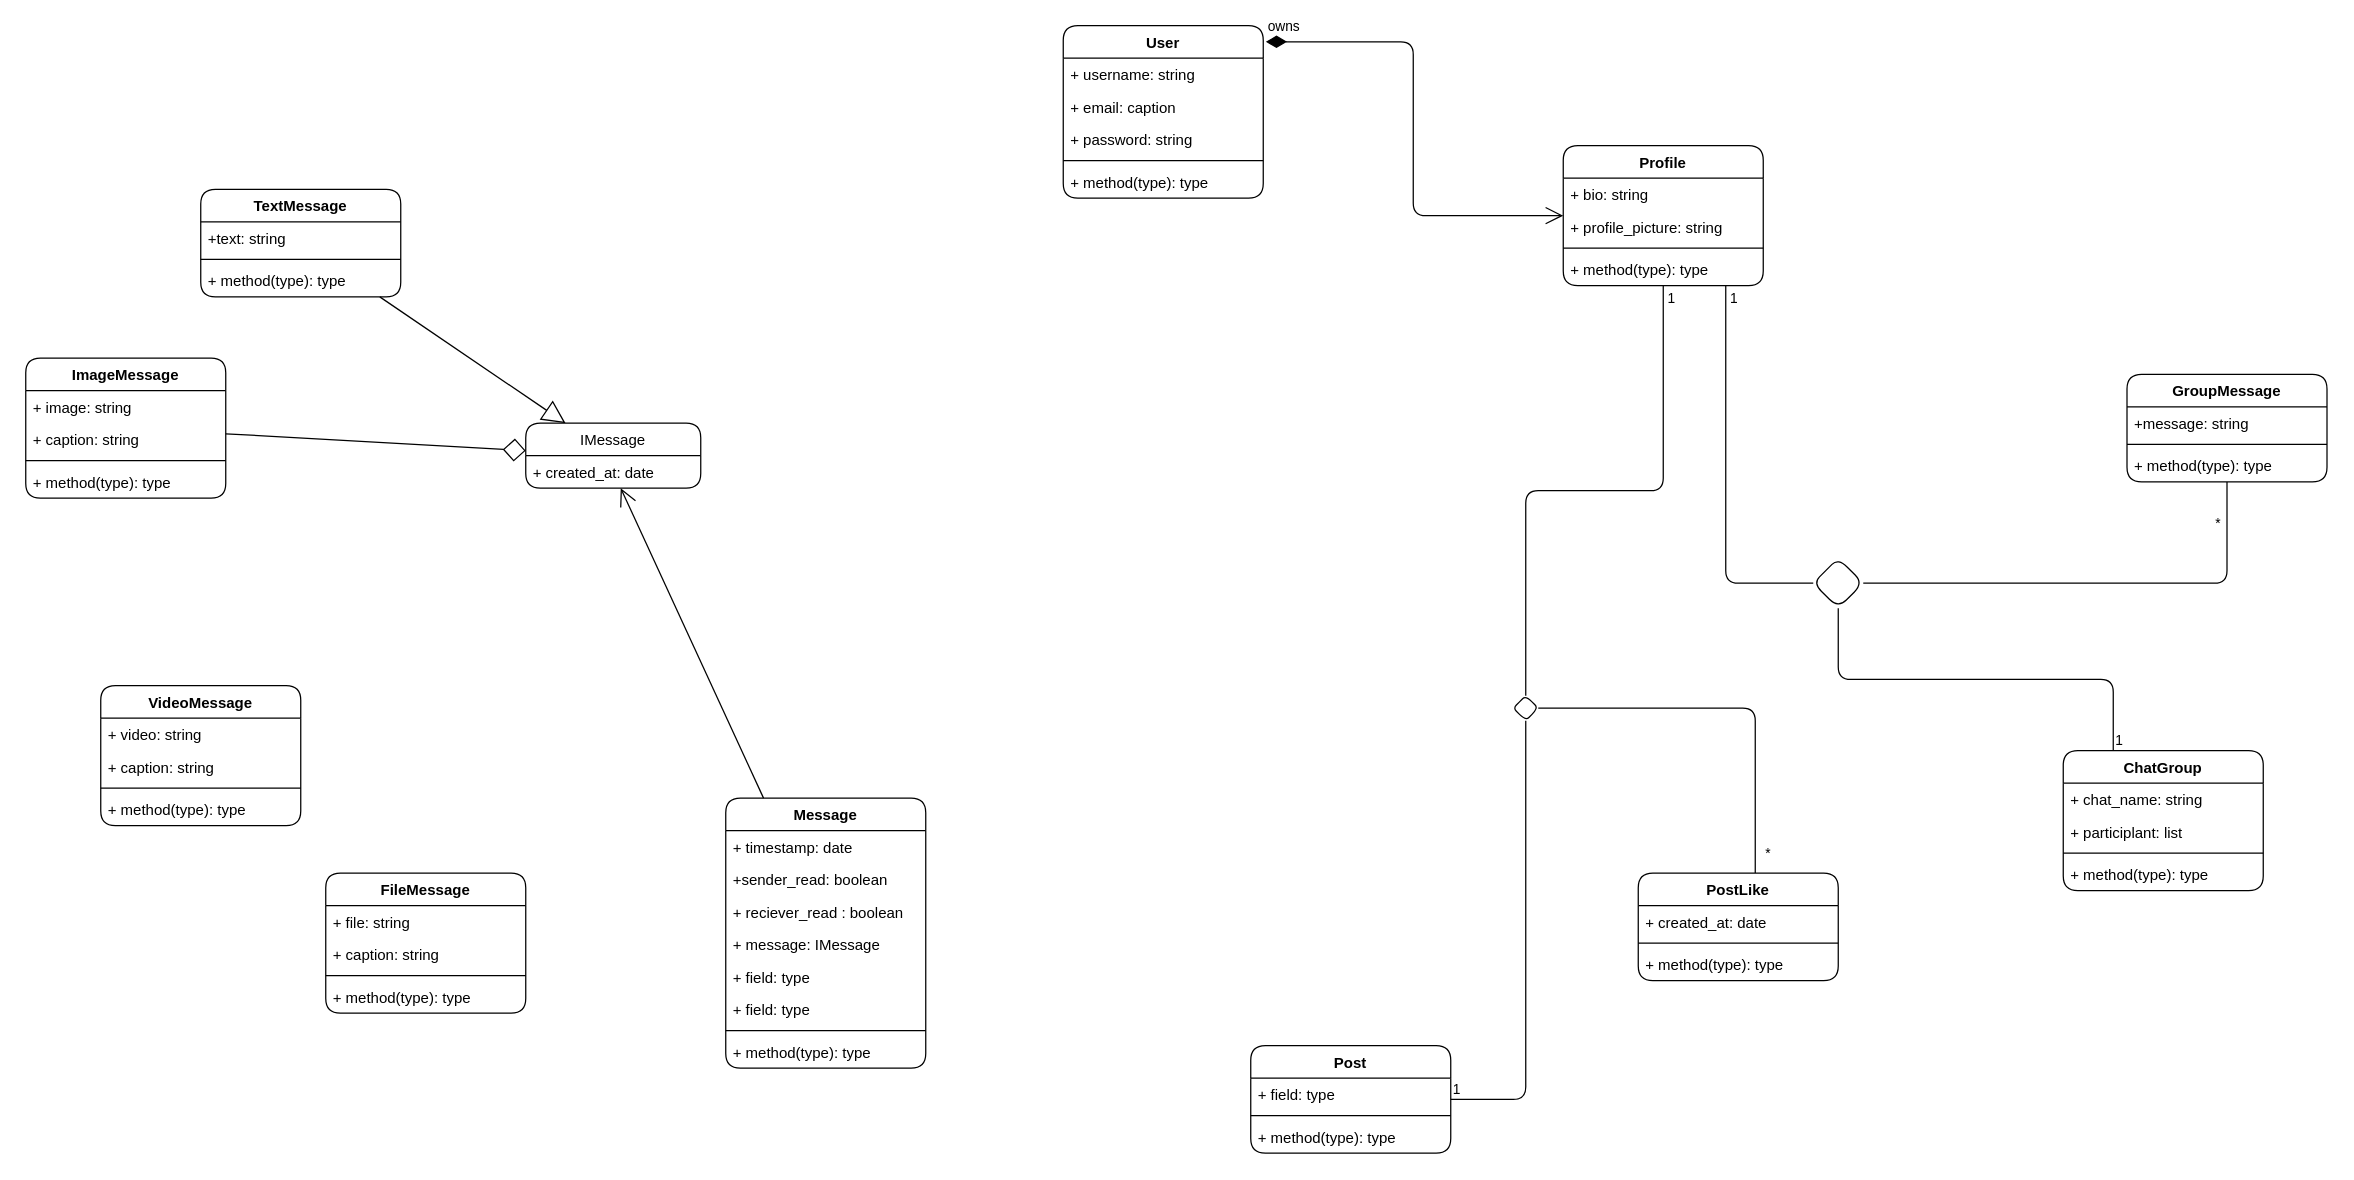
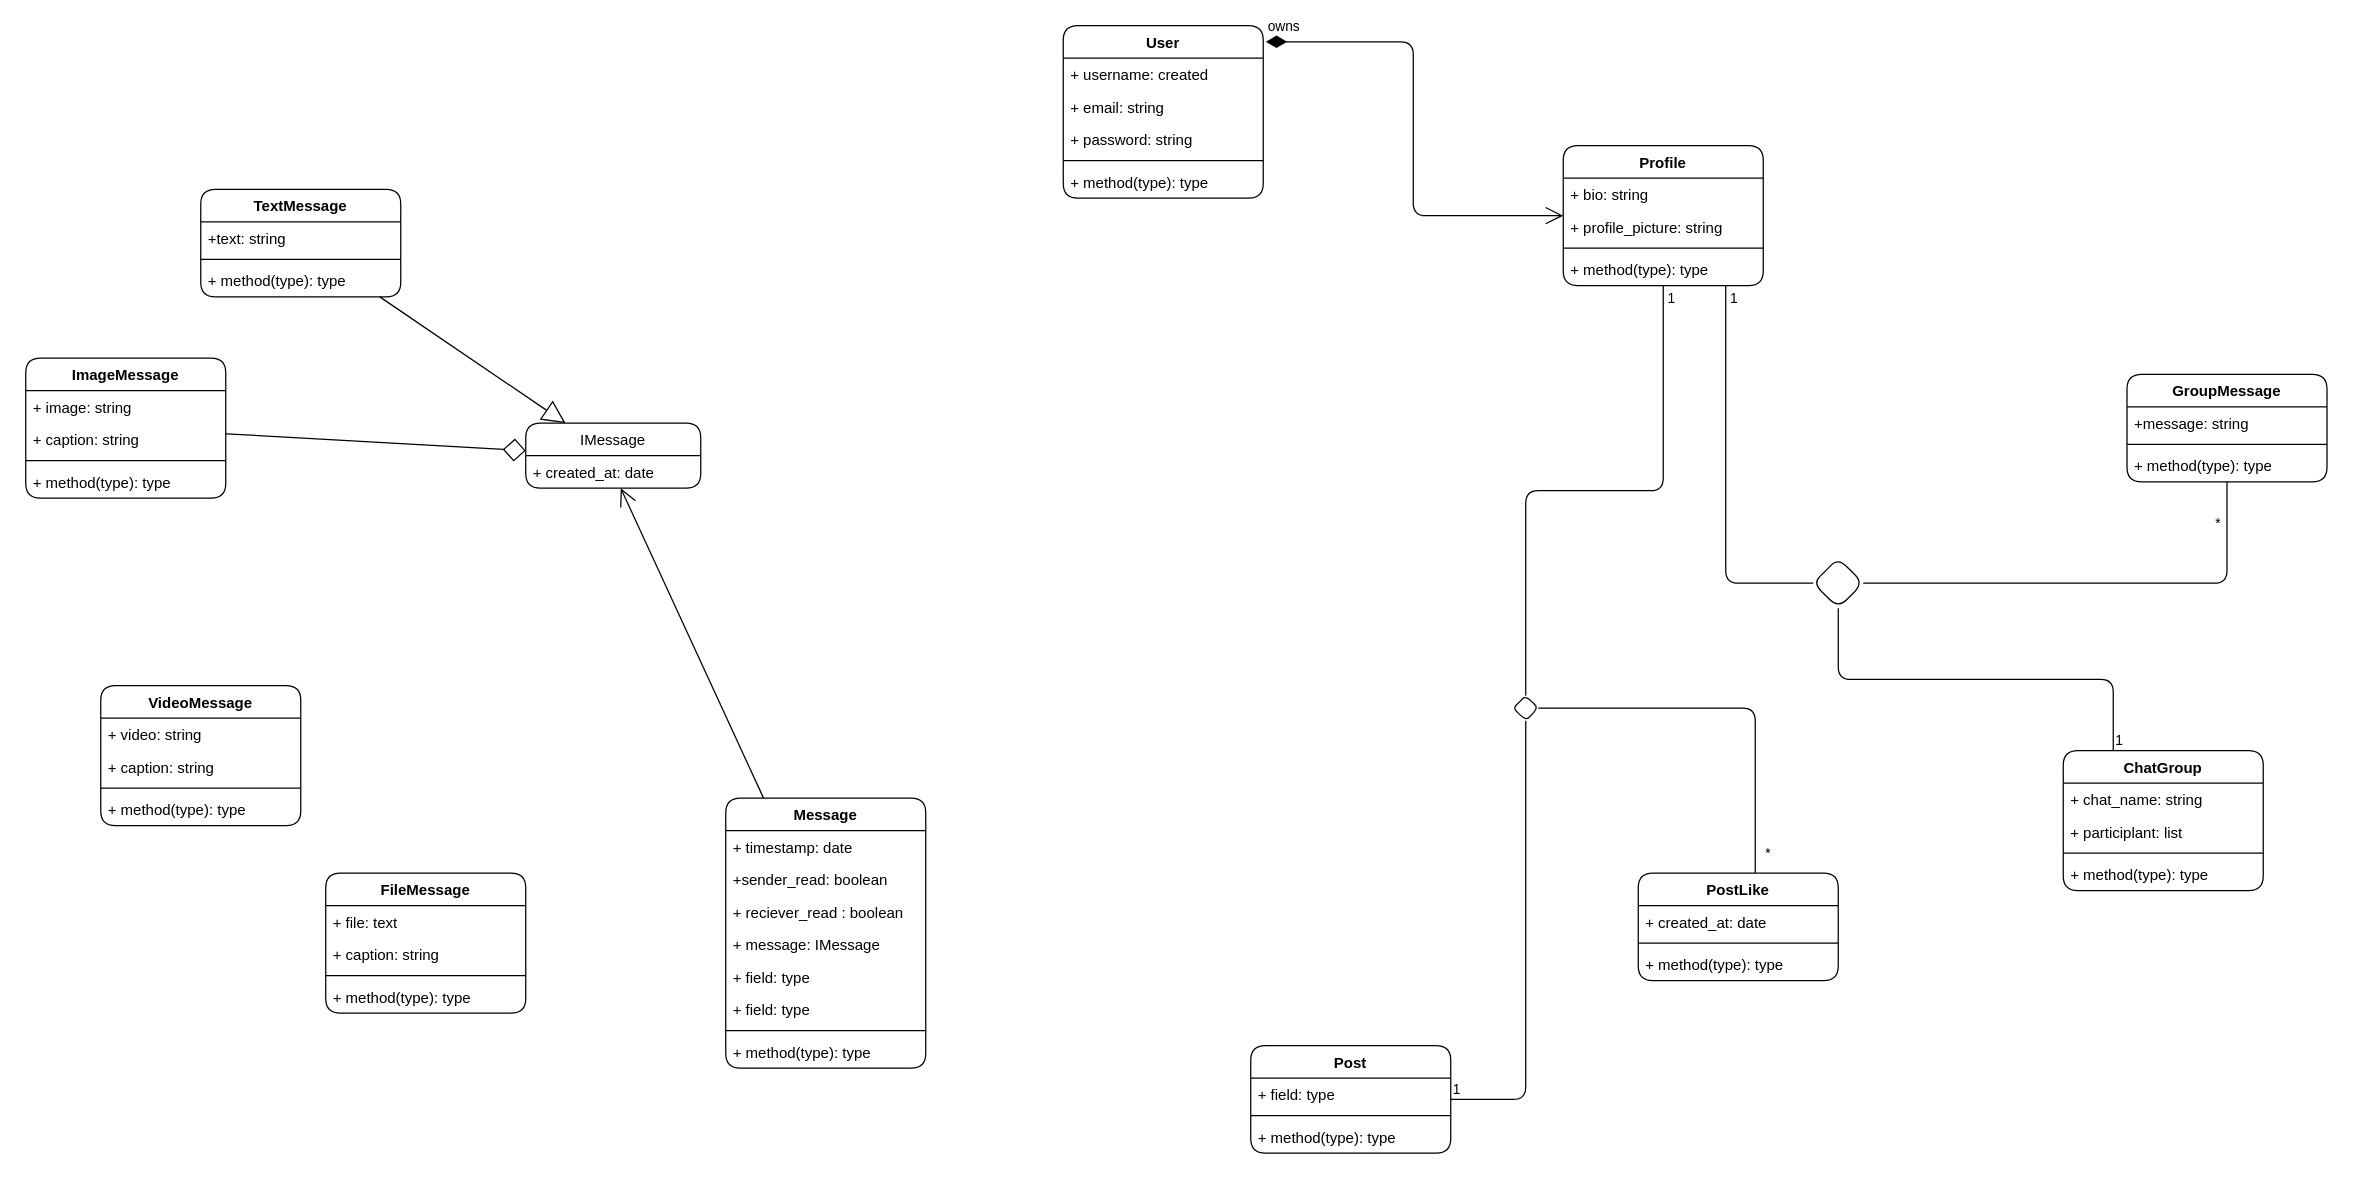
(1138, 75) -> (1144, 75)
(1126, 108) -> (1121, 108)
(380, 923) -> (373, 923)
